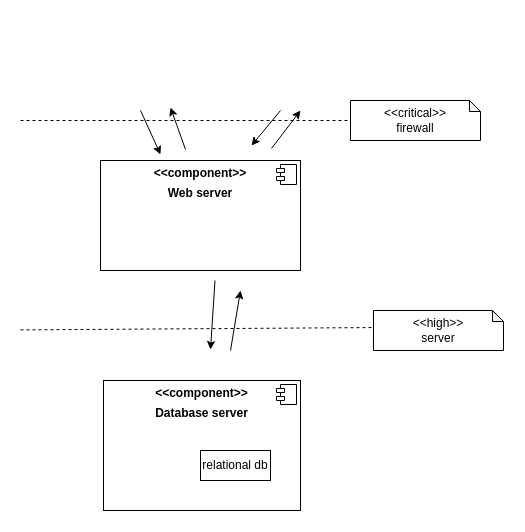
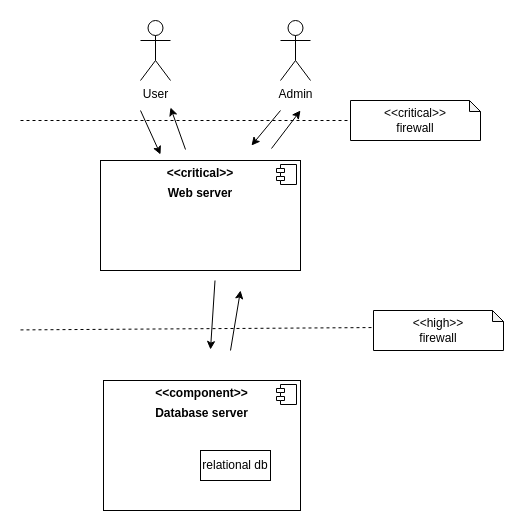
none -> (156, 51)
none -> (296, 51)
(144, 161) -> (136, 161)
(439, 331) -> (439, 331)
